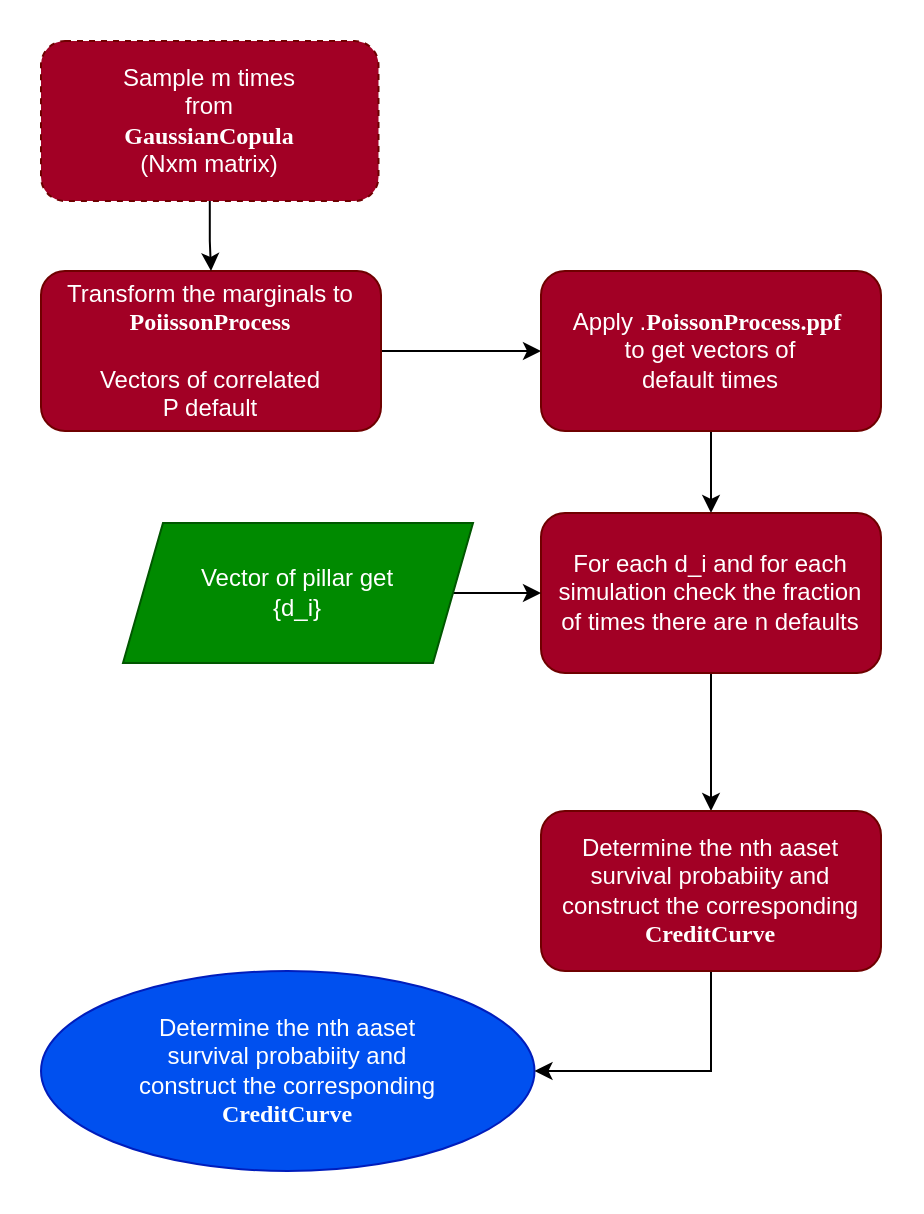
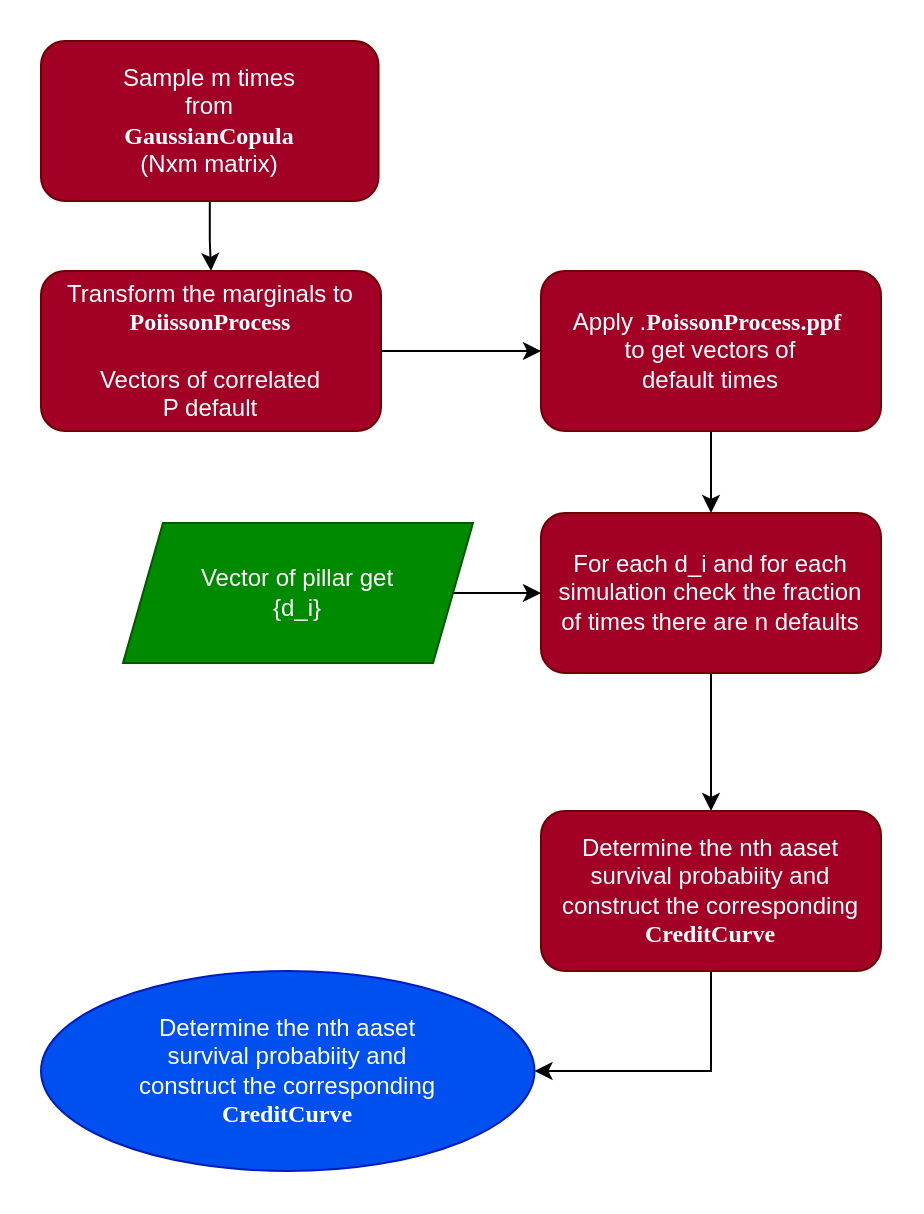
(210, 121) -> (210, 121)
